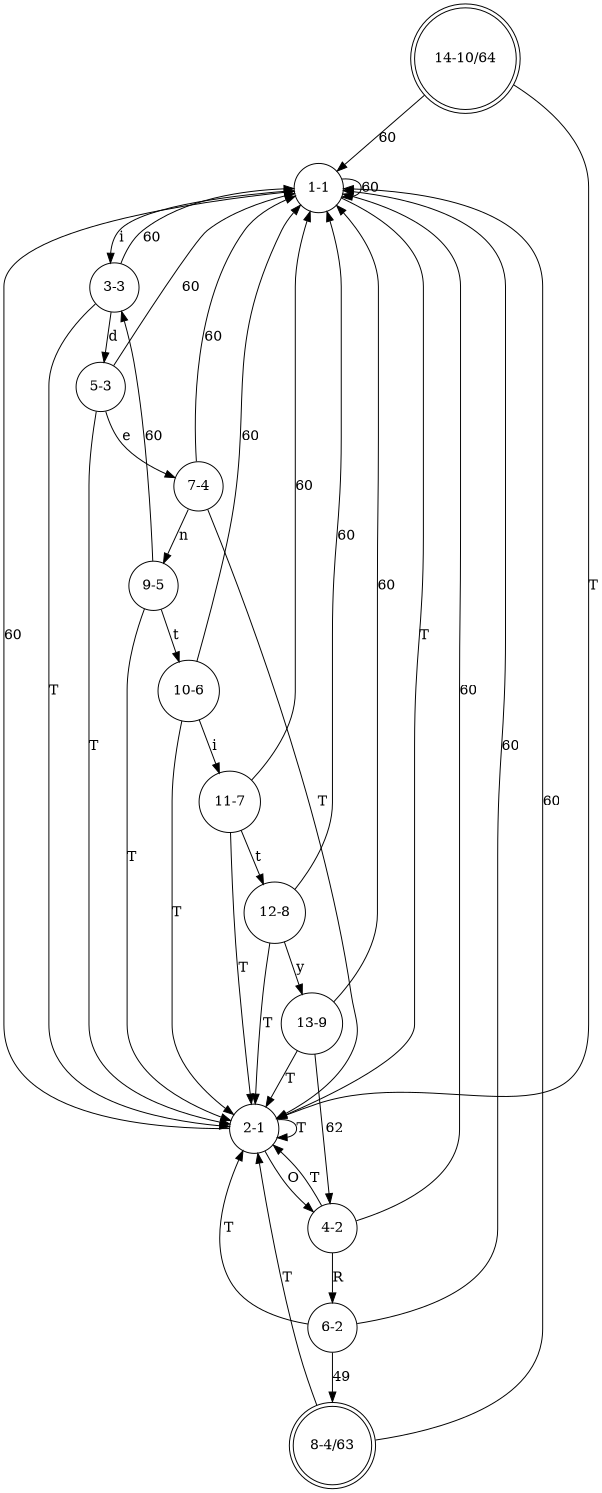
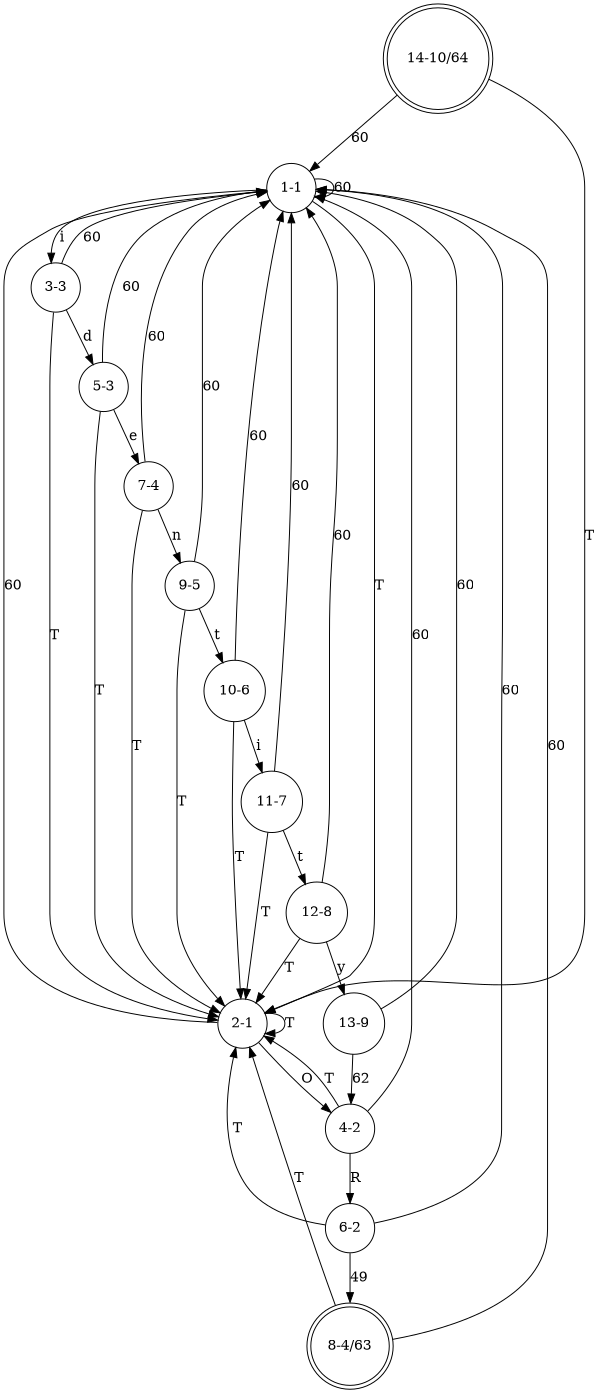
(144, 440) -> (202, 372)
(284, 1074) -> none
